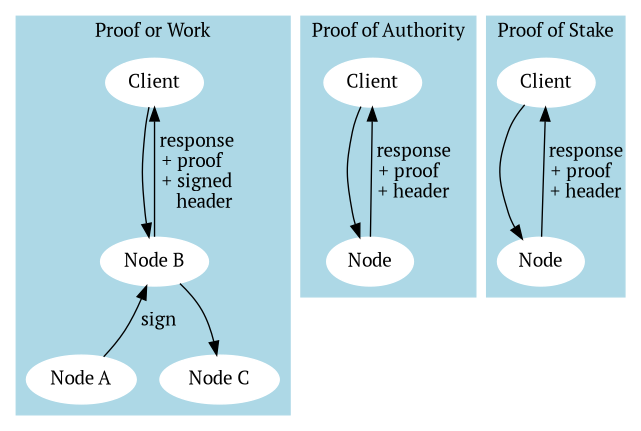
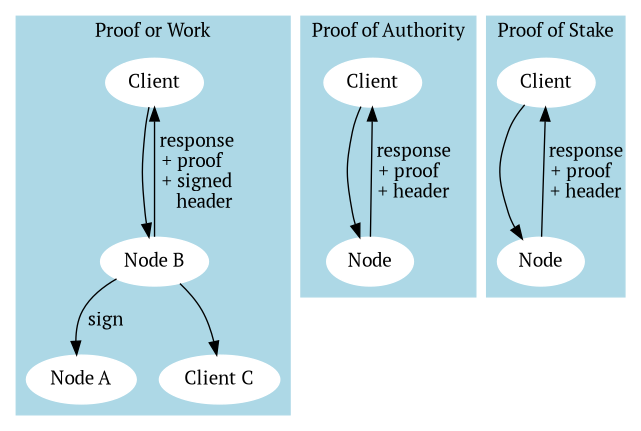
(125, 330) -> (87, 304)
(220, 380) -> (220, 380)
